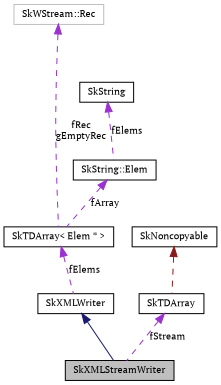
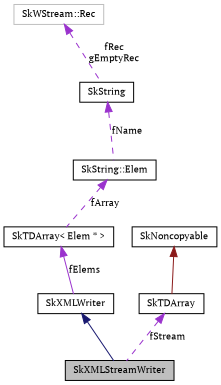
(56, 131) -> (86, 58)
(127, 131) -> (127, 131)
(69, 275) -> (69, 275)
(173, 275) -> (173, 275)
